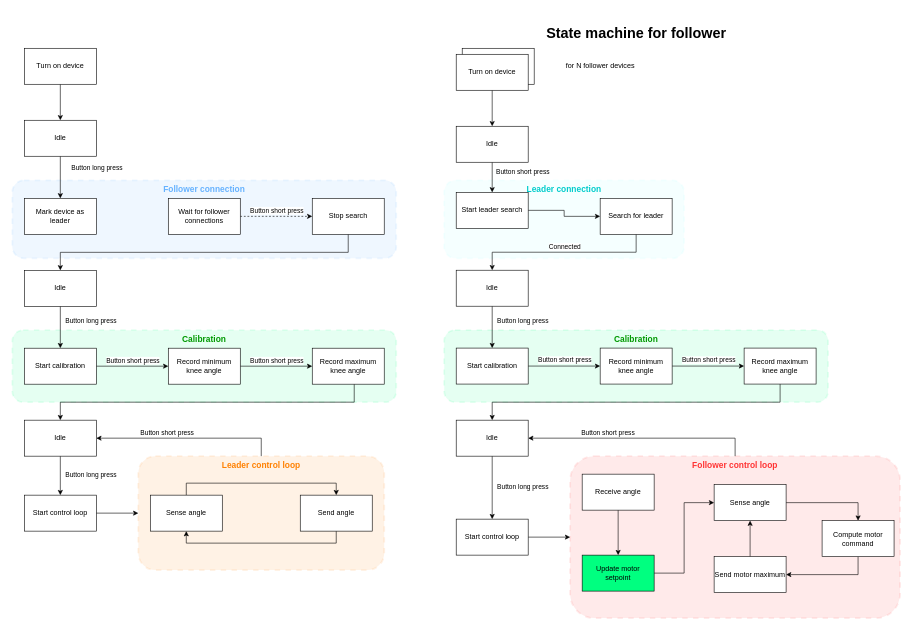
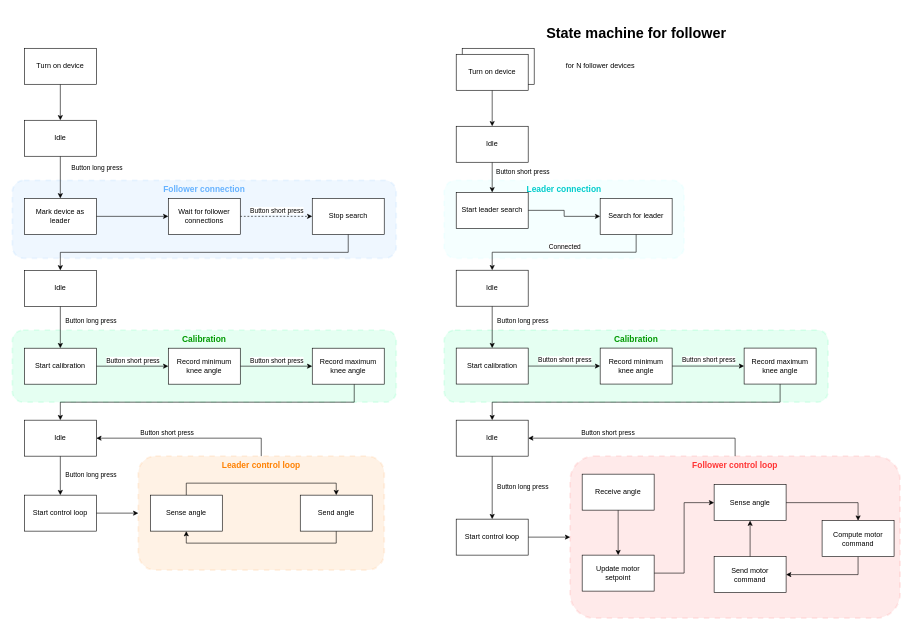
none -> (130, 216)
(618, 573) -> (618, 573)
(750, 575) -> (750, 575)
